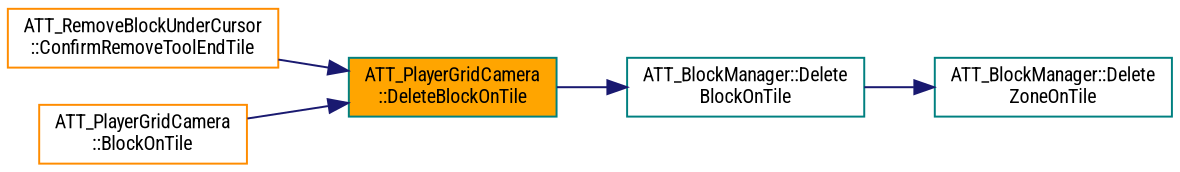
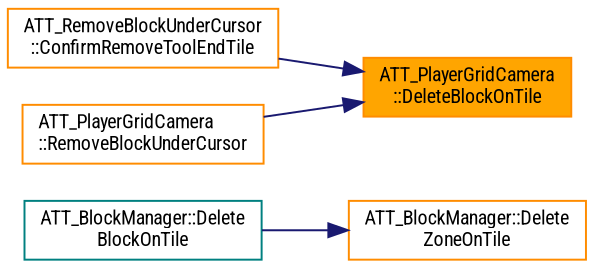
(453, 87) -> (467, 87)
(582, 87) -> none
(1053, 87) -> (467, 230)
(143, 134) -> (143, 134)
